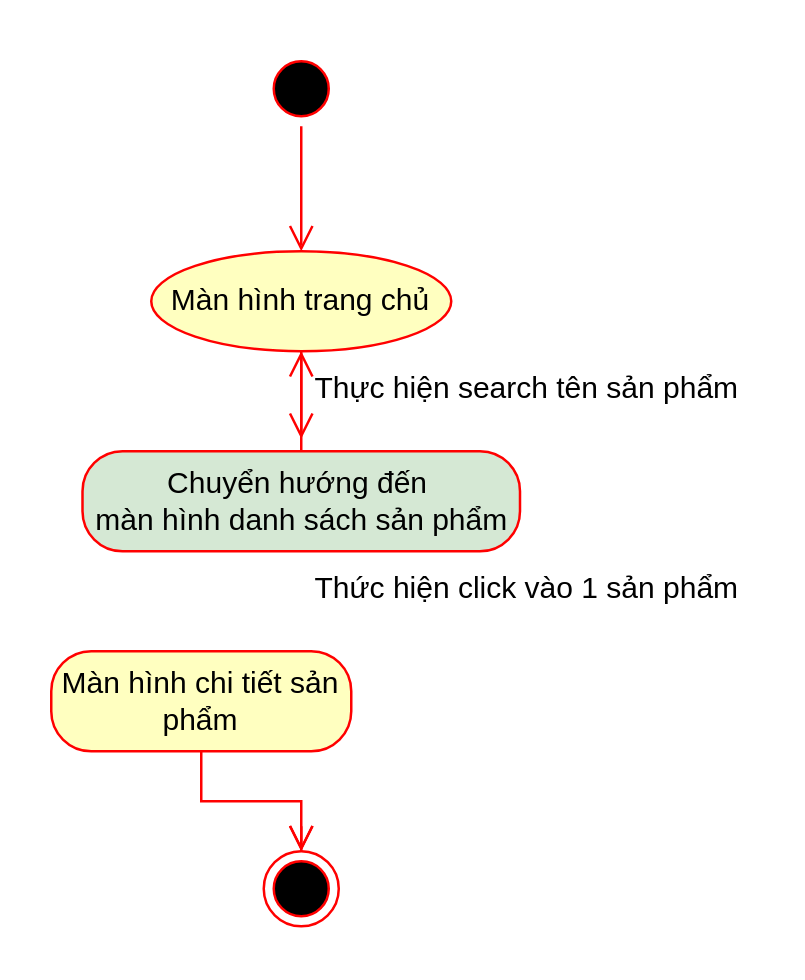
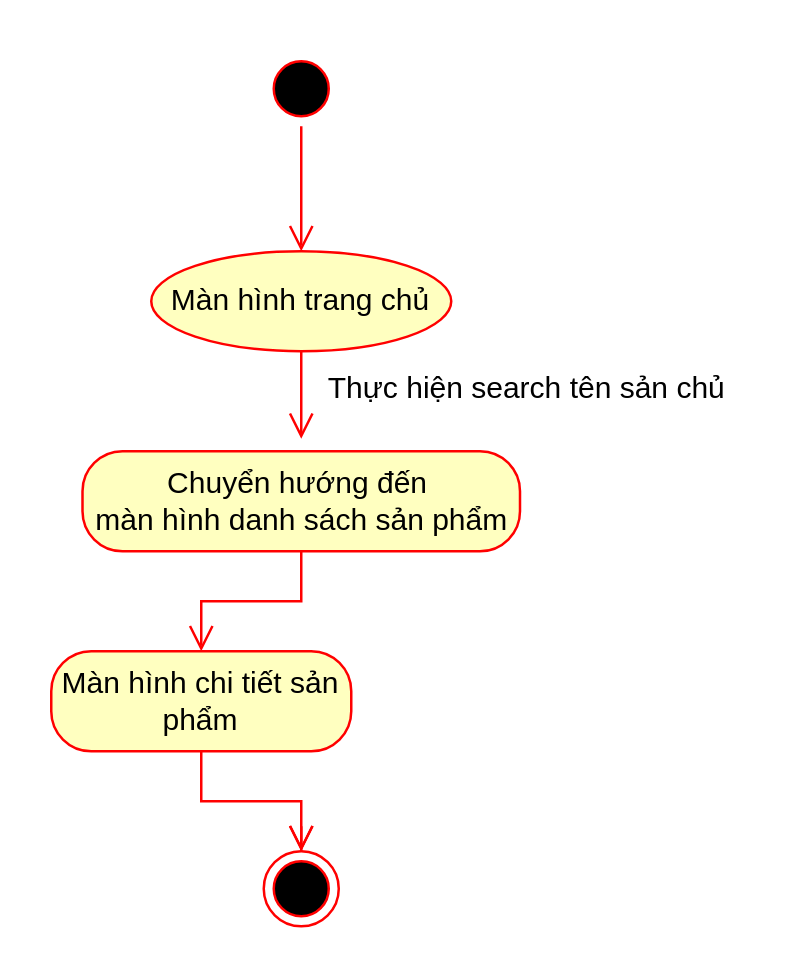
(528, 389) -> (528, 389)
(301, 443) -> (254, 601)
(301, 501) -> (301, 501)
(526, 589) -> none
